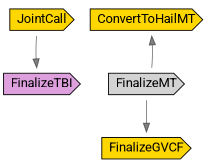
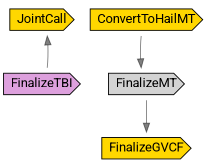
(36, 47) -> (48, 56)
(152, 56) -> (140, 47)
